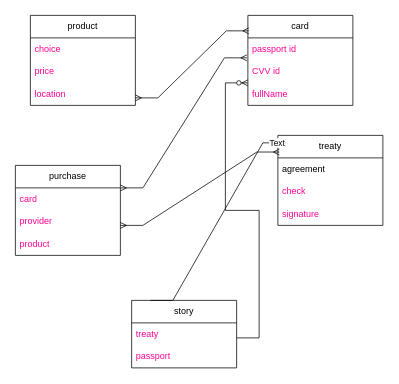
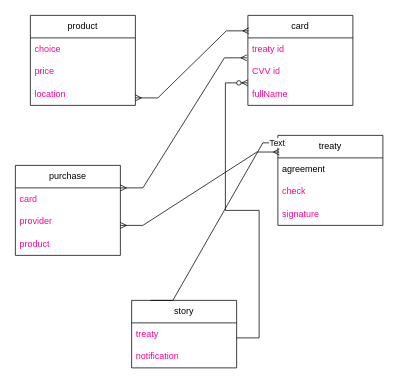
(278, 49) -> (273, 49)
(156, 357) -> (163, 357)
